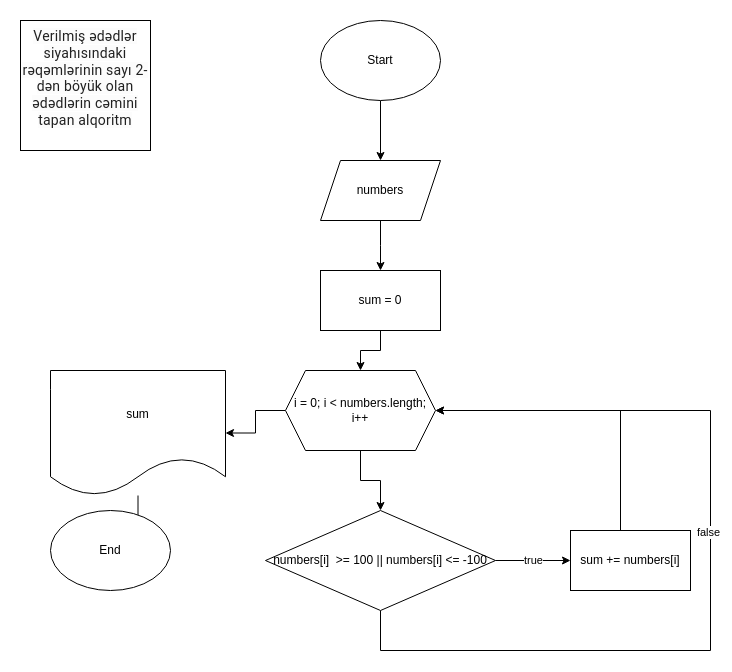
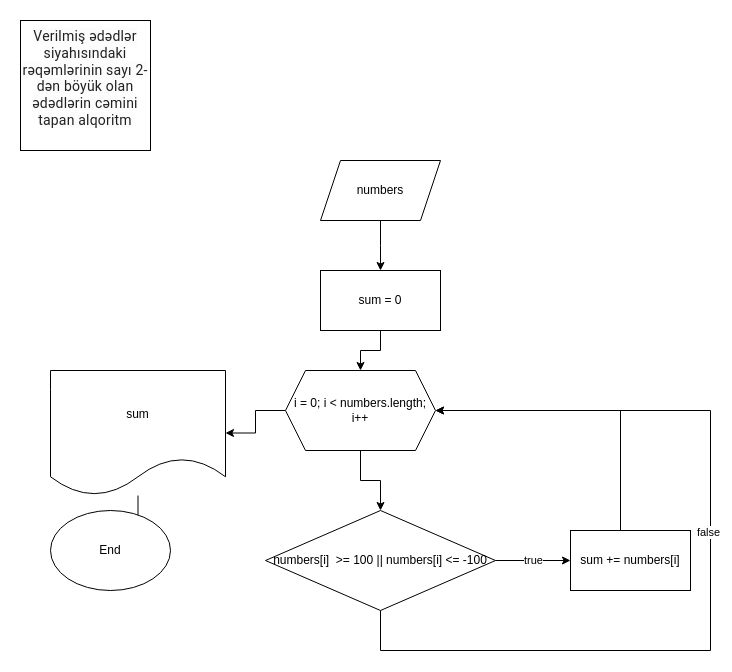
(381, 61) -> none
(381, 127) -> none
